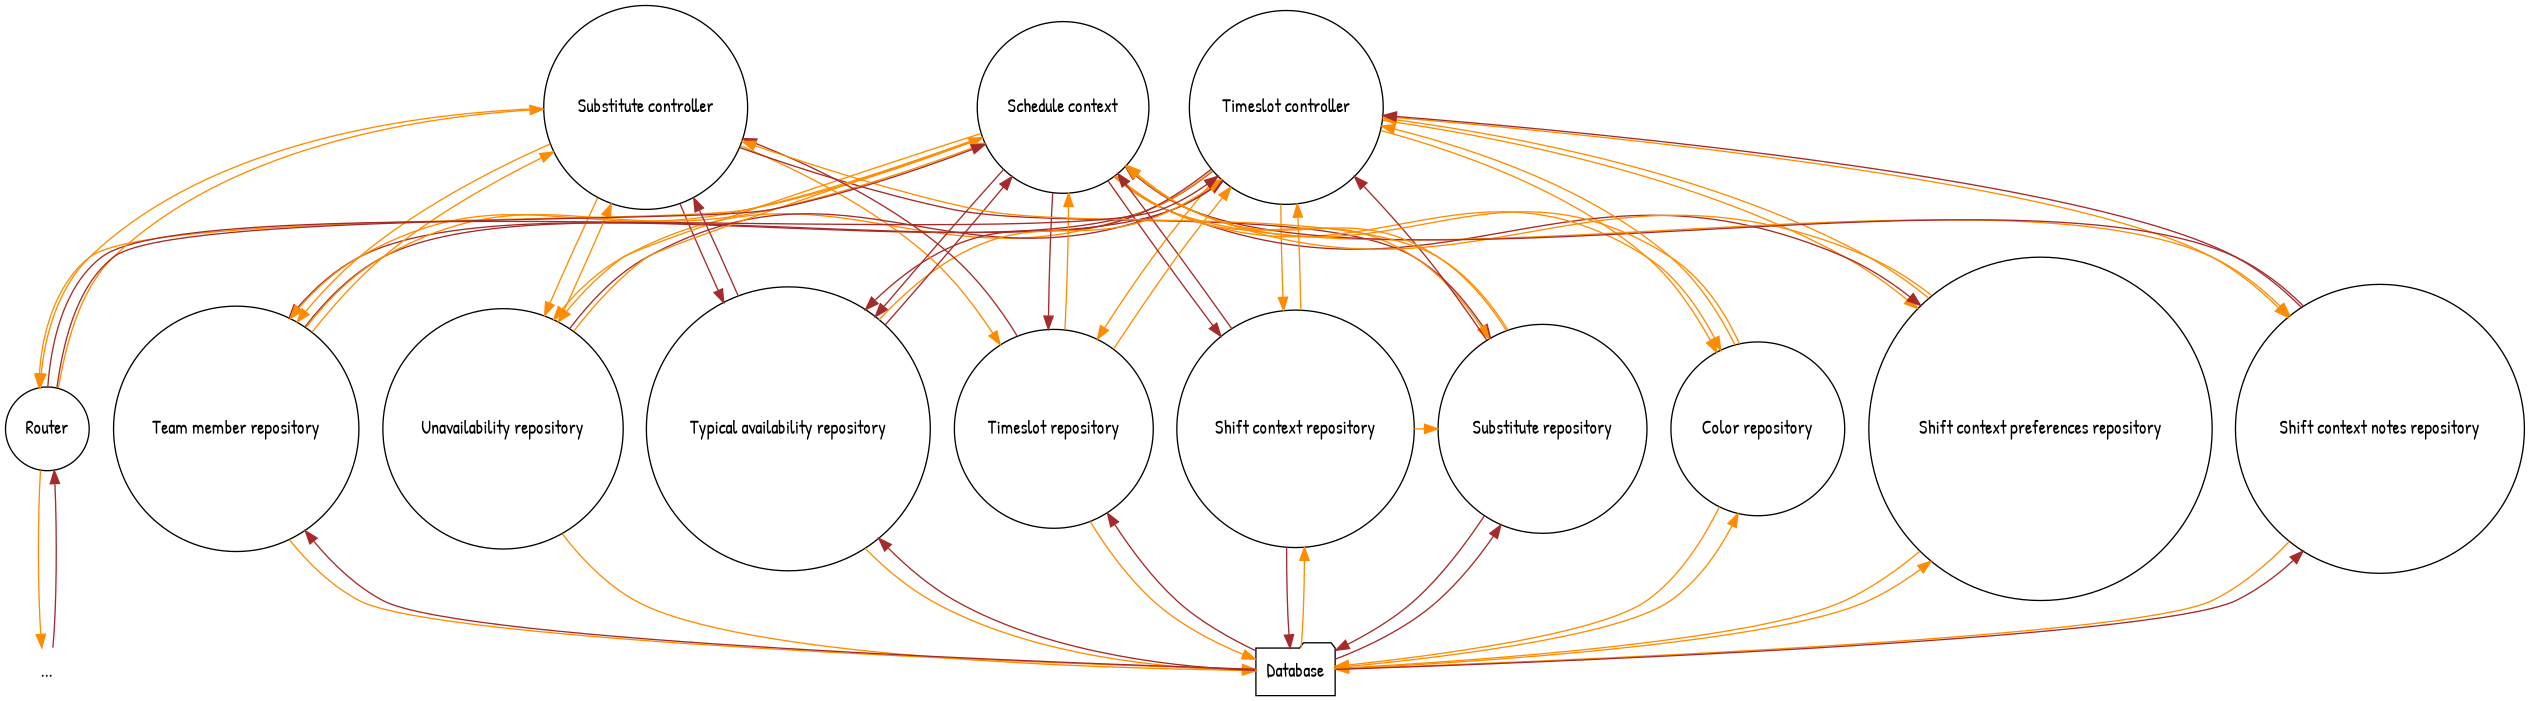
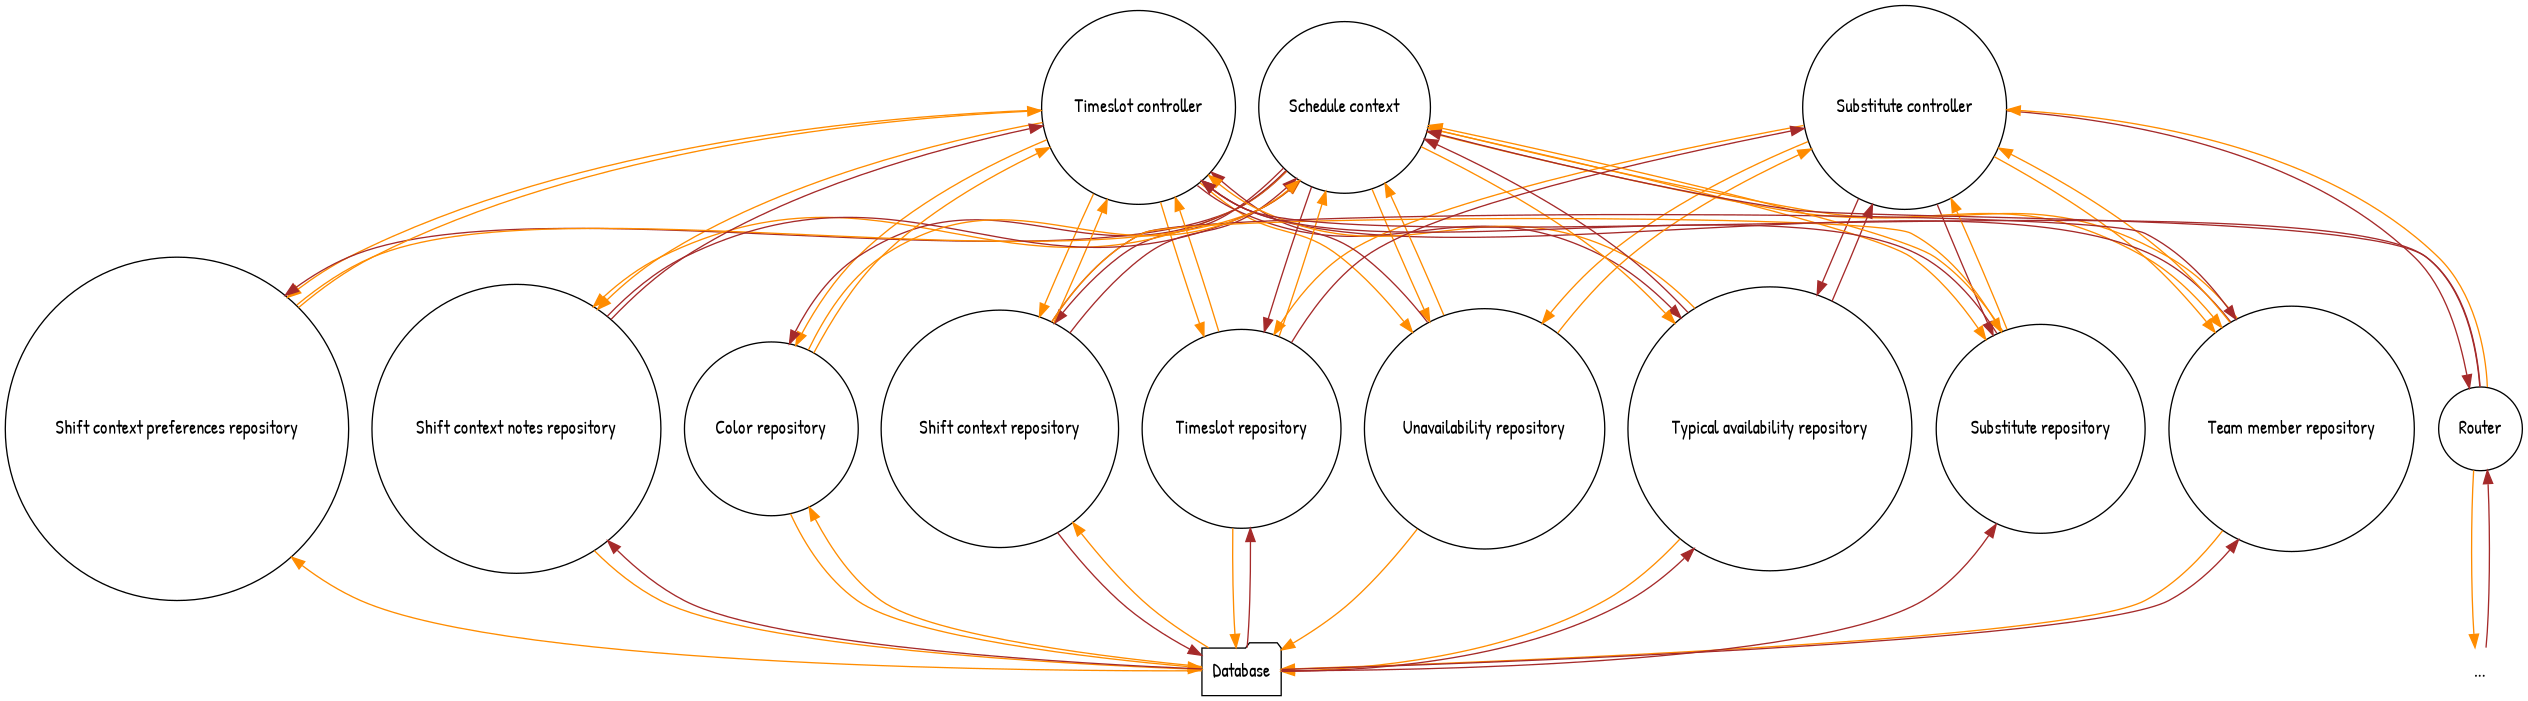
(242, 165) -> (2285, 174)
(1431, 219) -> (1028, 225)
(475, 220) -> none
(751, 227) -> (1636, 215)
(943, 237) -> (1532, 207)
(1425, 590) -> none
(1643, 643) -> none
